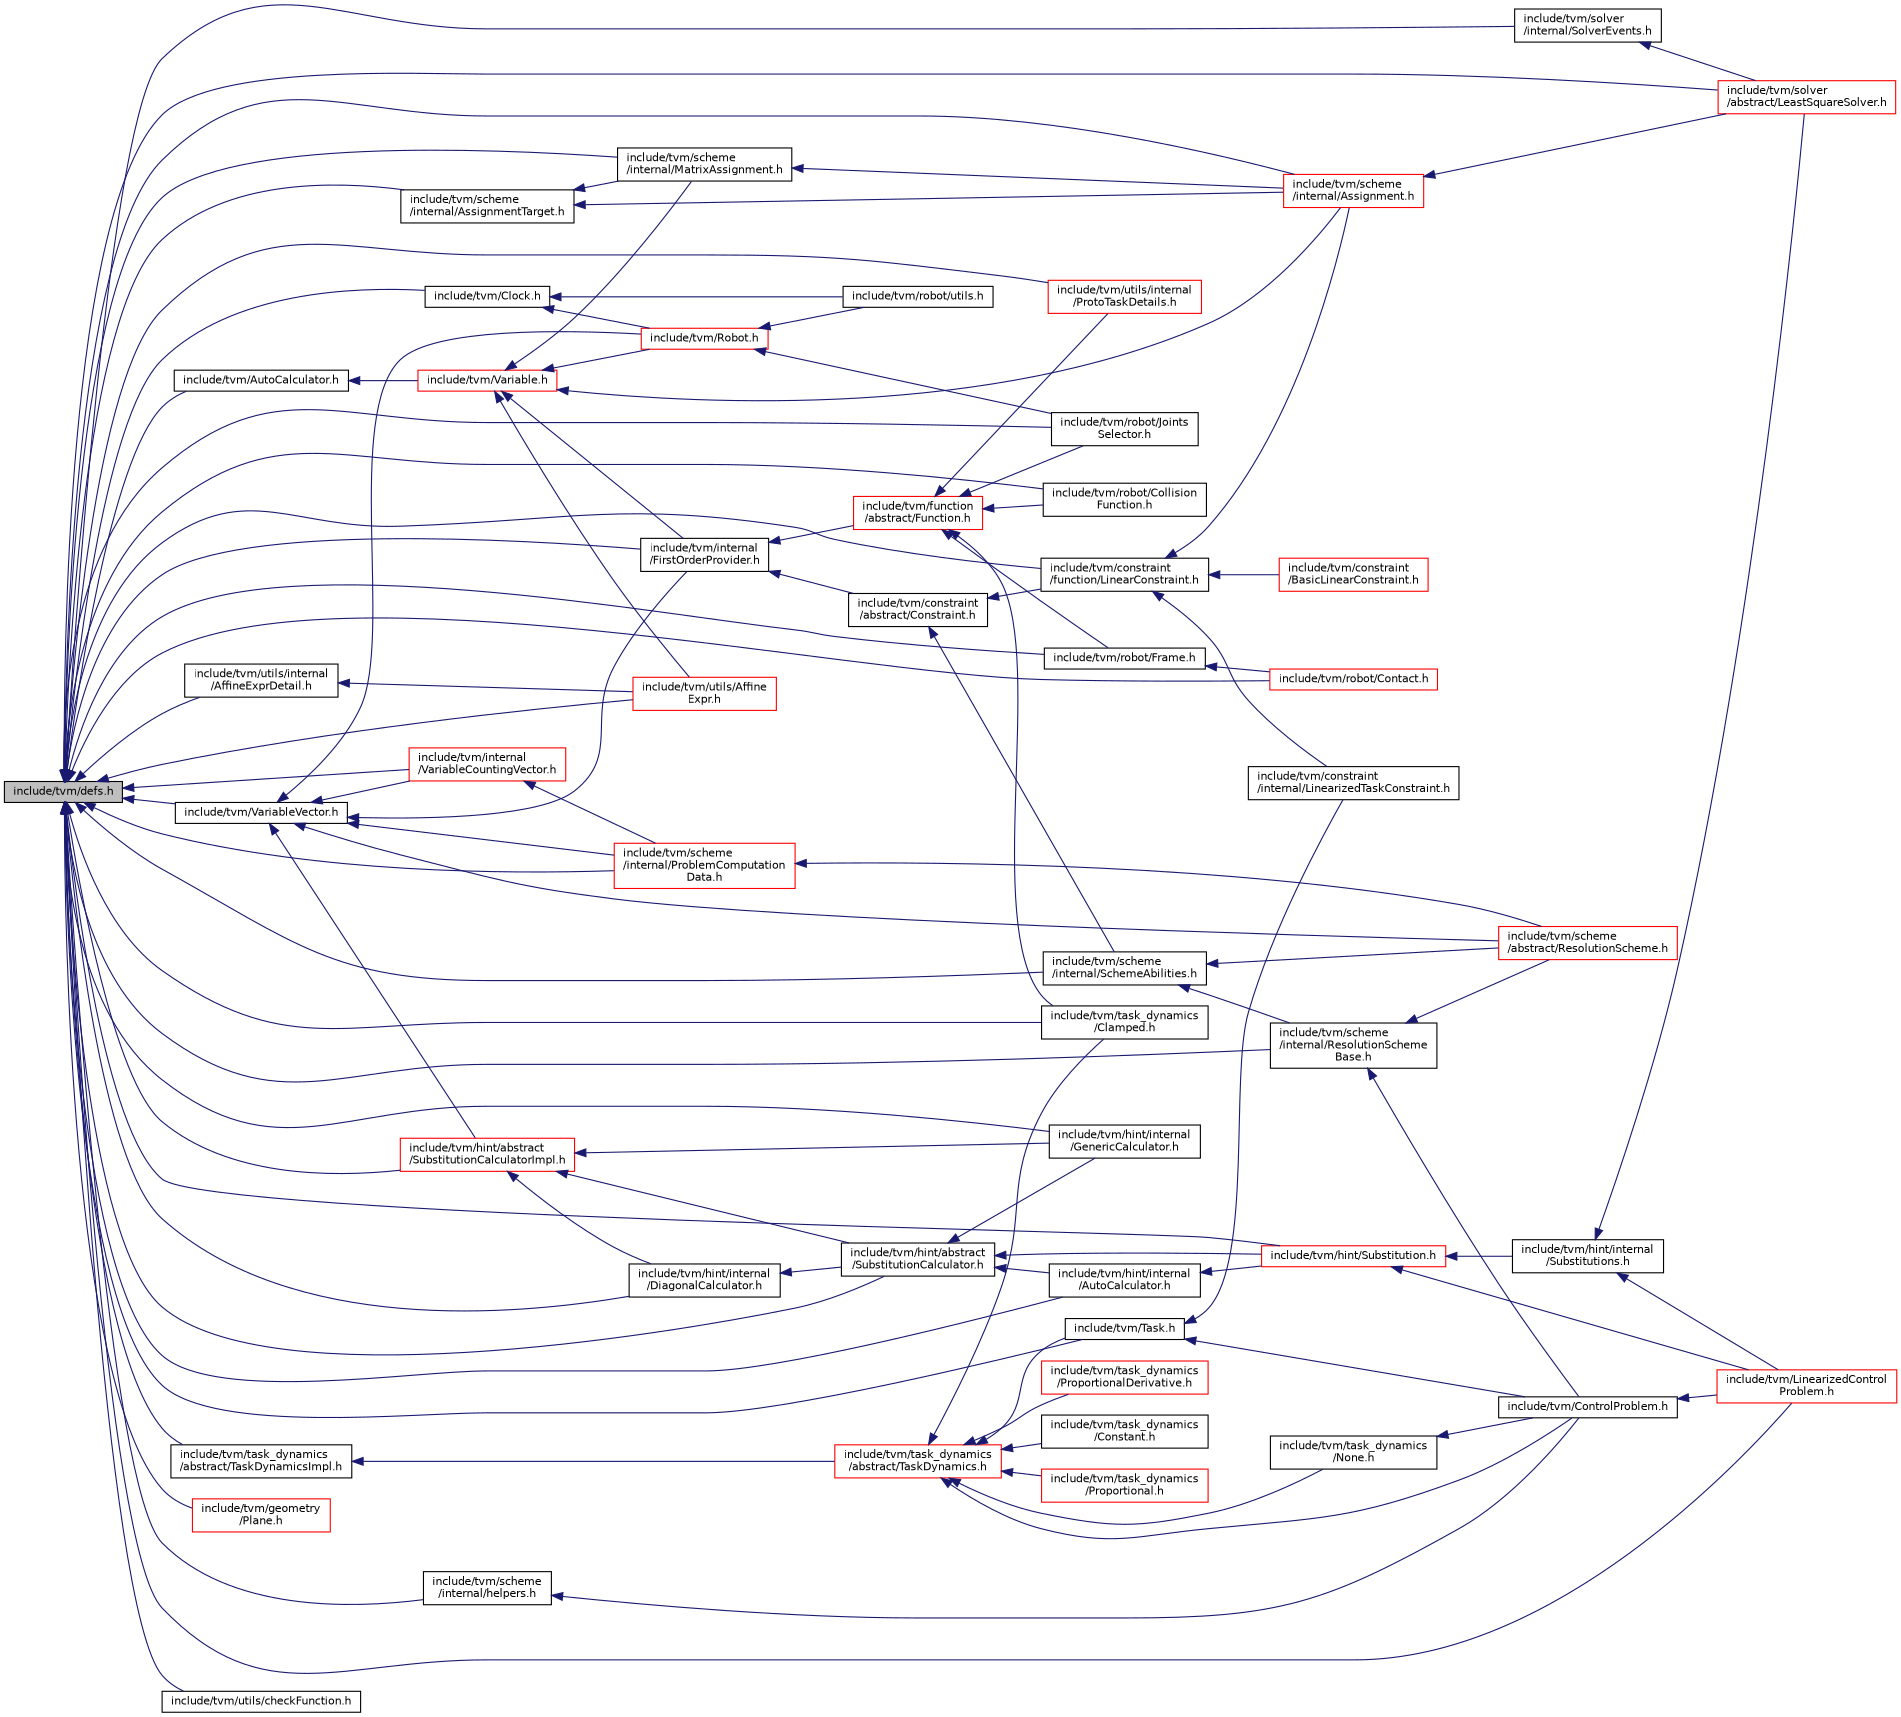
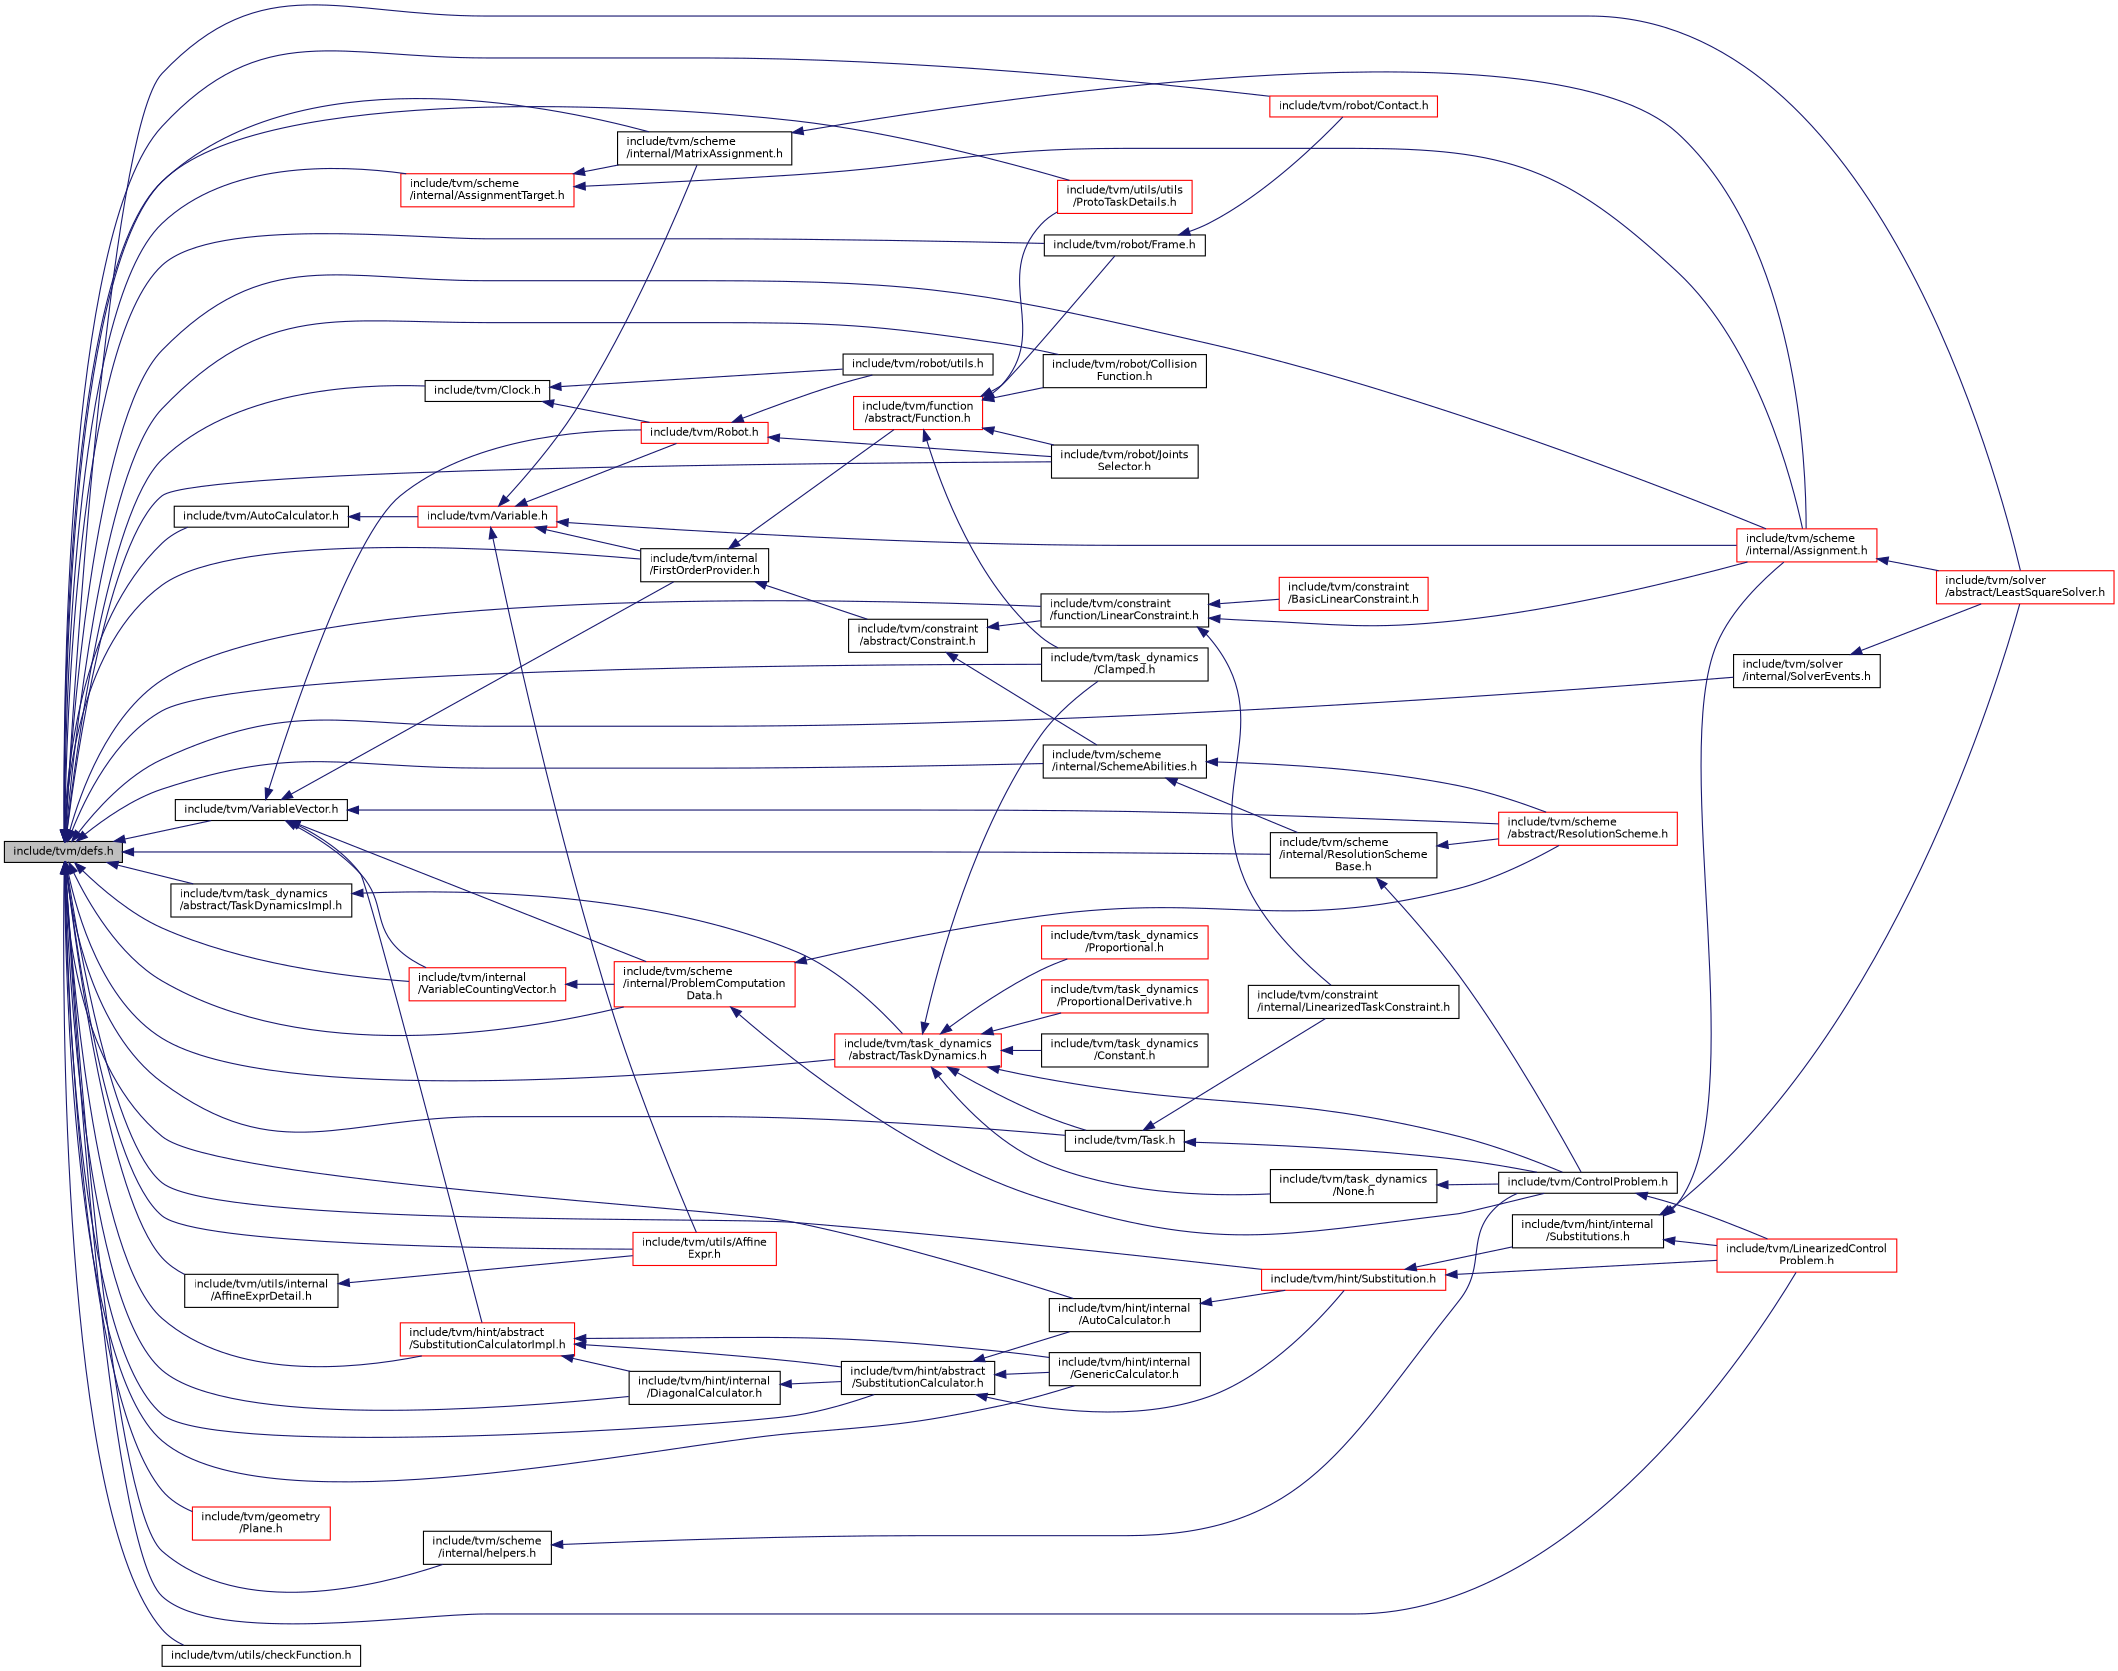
(487, 206) -> (487, 190)
(1125, 297) -> (1125, 197)
none -> (1705, 876)
none -> (399, 1080)
none -> (1116, 1219)
